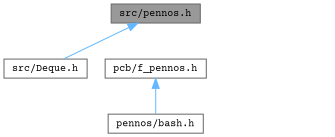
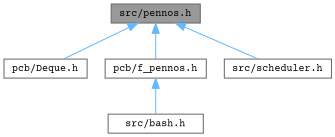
none -> (156, 46)
(46, 69) -> (46, 69)
none -> (278, 69)
(156, 124) -> (156, 124)
